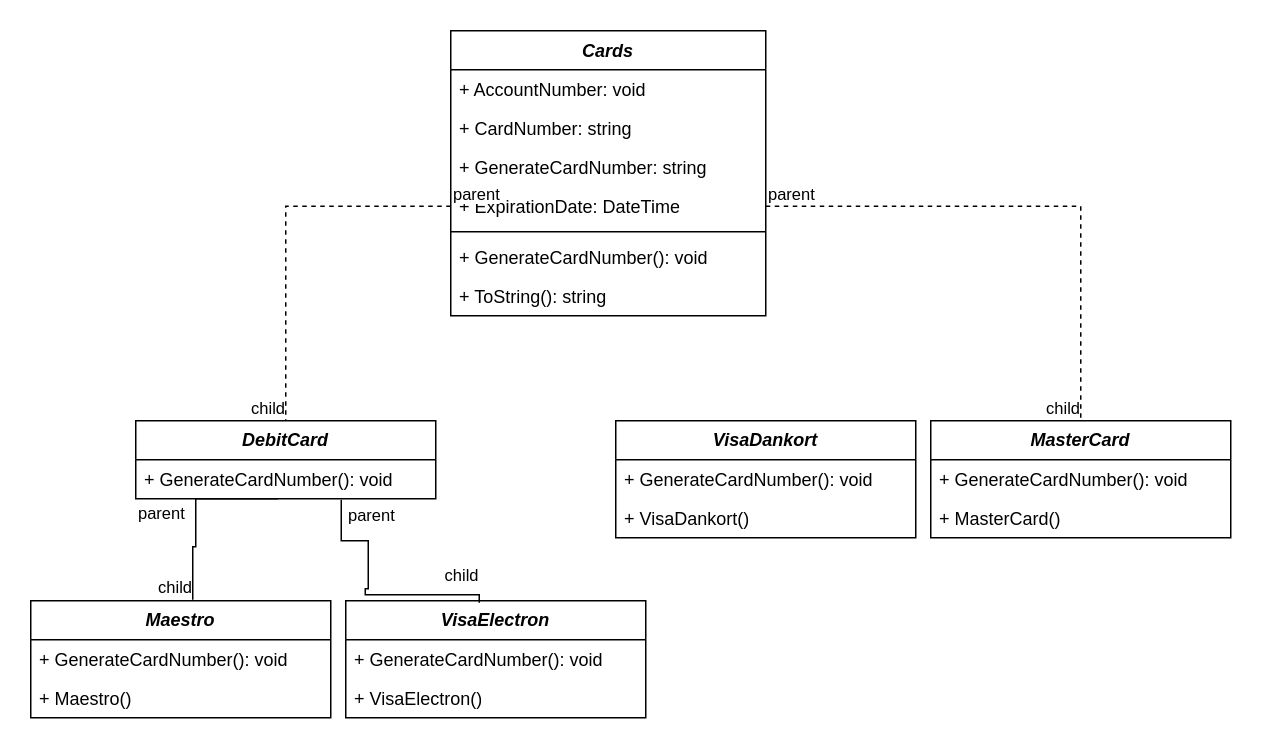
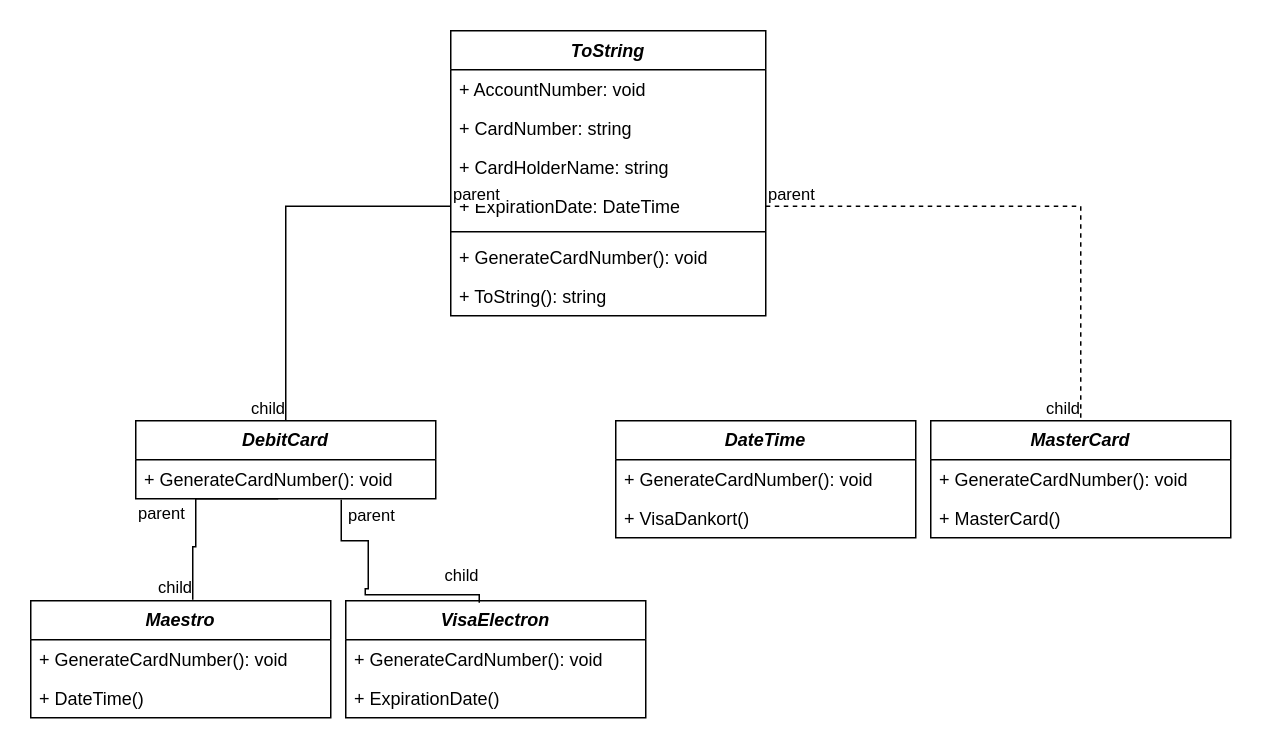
(608, 52) -> (608, 52)
(592, 169) -> (569, 169)
(286, 231) -> (286, 231)
(766, 440) -> (766, 440)
(93, 700) -> (96, 700)
(428, 700) -> (438, 700)
